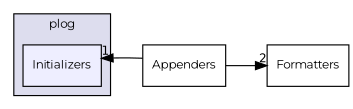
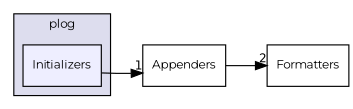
(128, 58) -> (118, 73)
